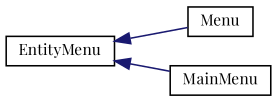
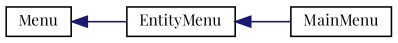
(159, 33) -> (107, 22)
